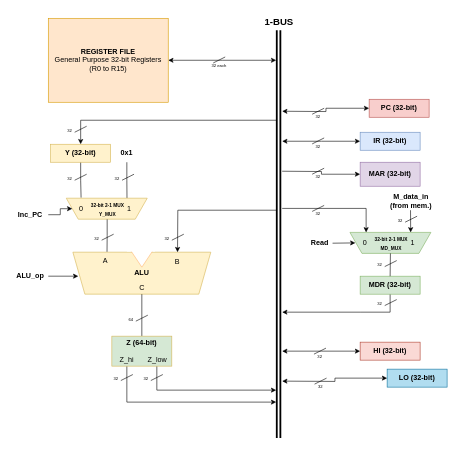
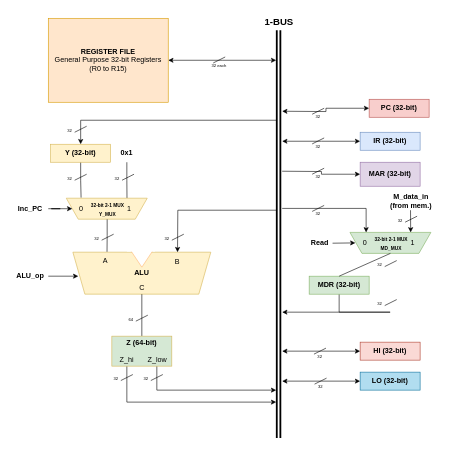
(30, 215) -> (30, 209)
(390, 285) -> (339, 285)
(417, 378) -> (390, 381)
